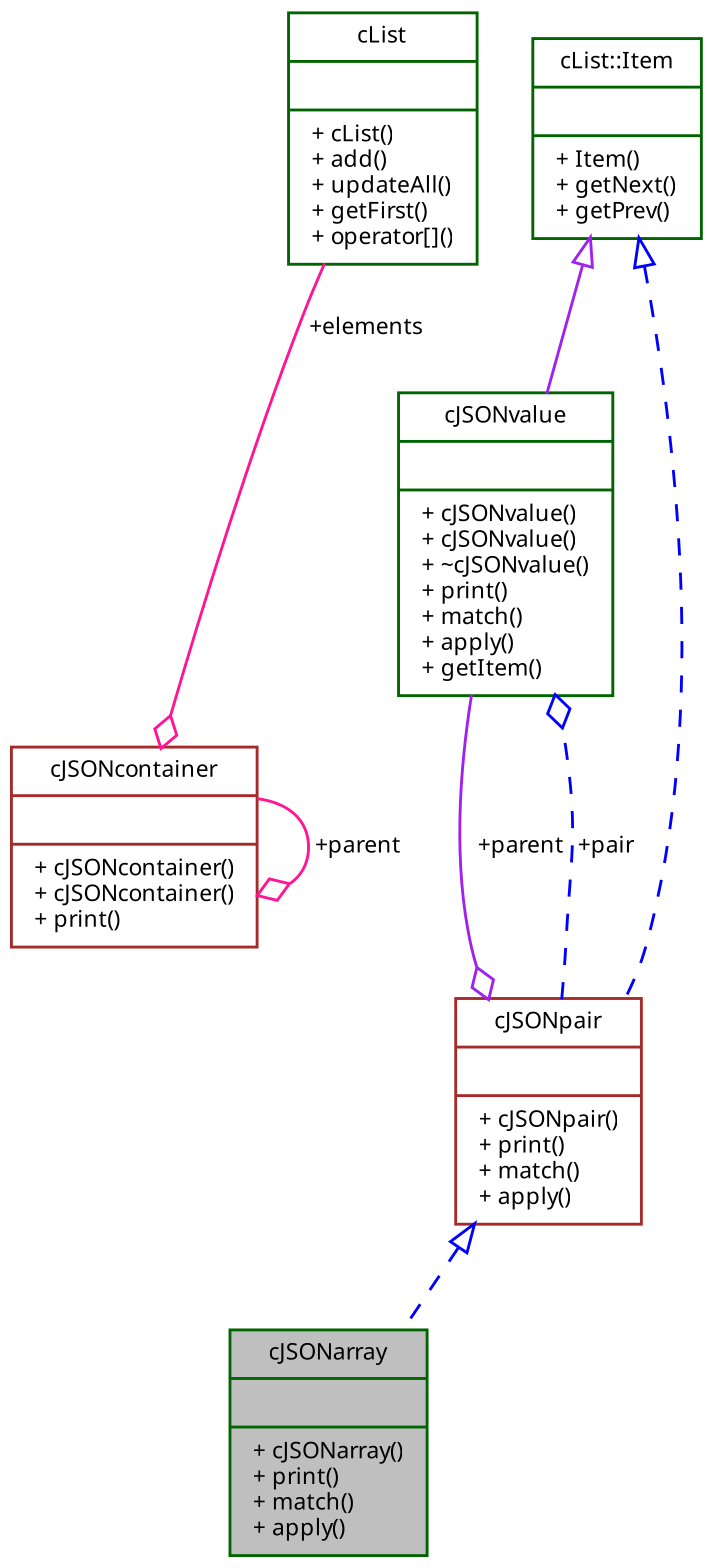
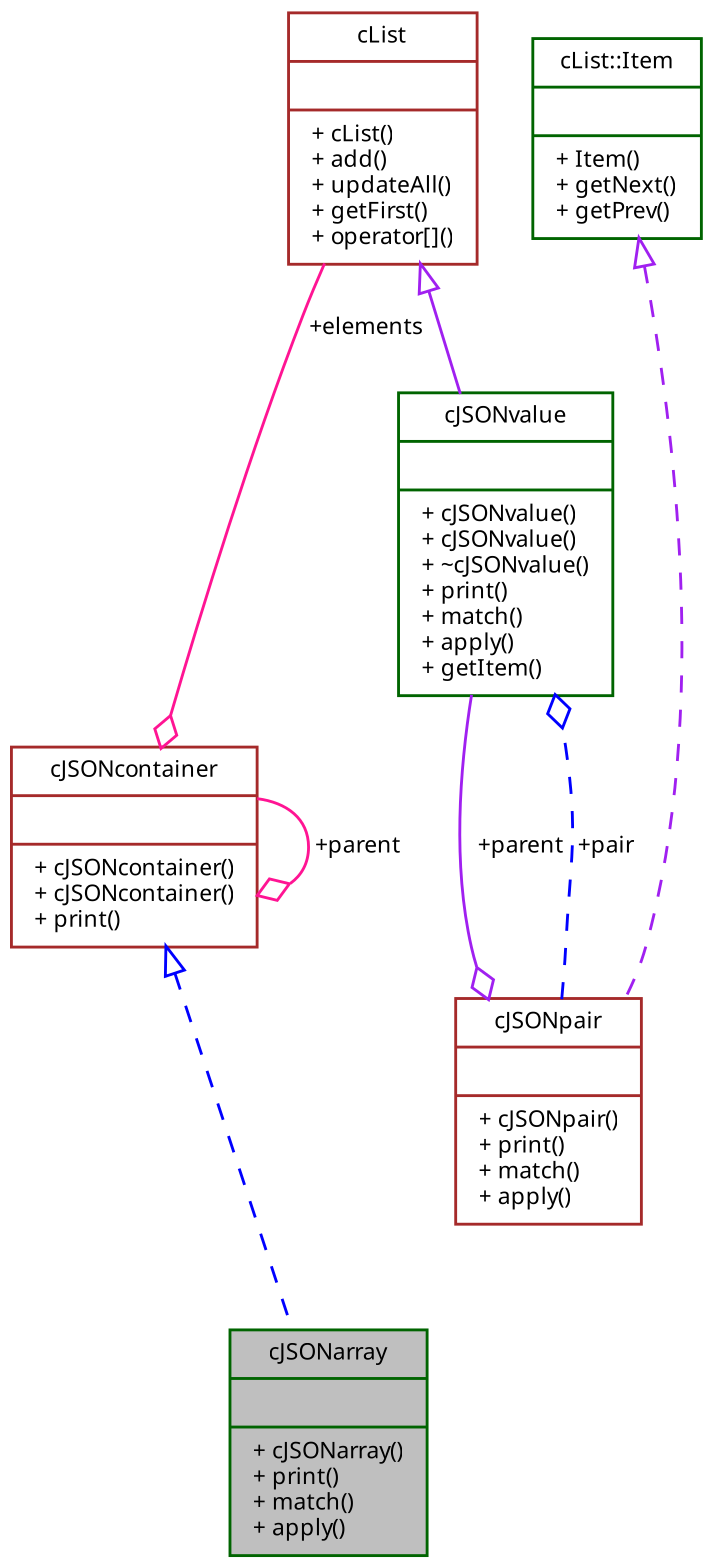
(383, 139) -> (383, 139)
(565, 330) -> (445, 343)
(681, 635) -> (681, 635)
(431, 1289) -> (234, 1152)
